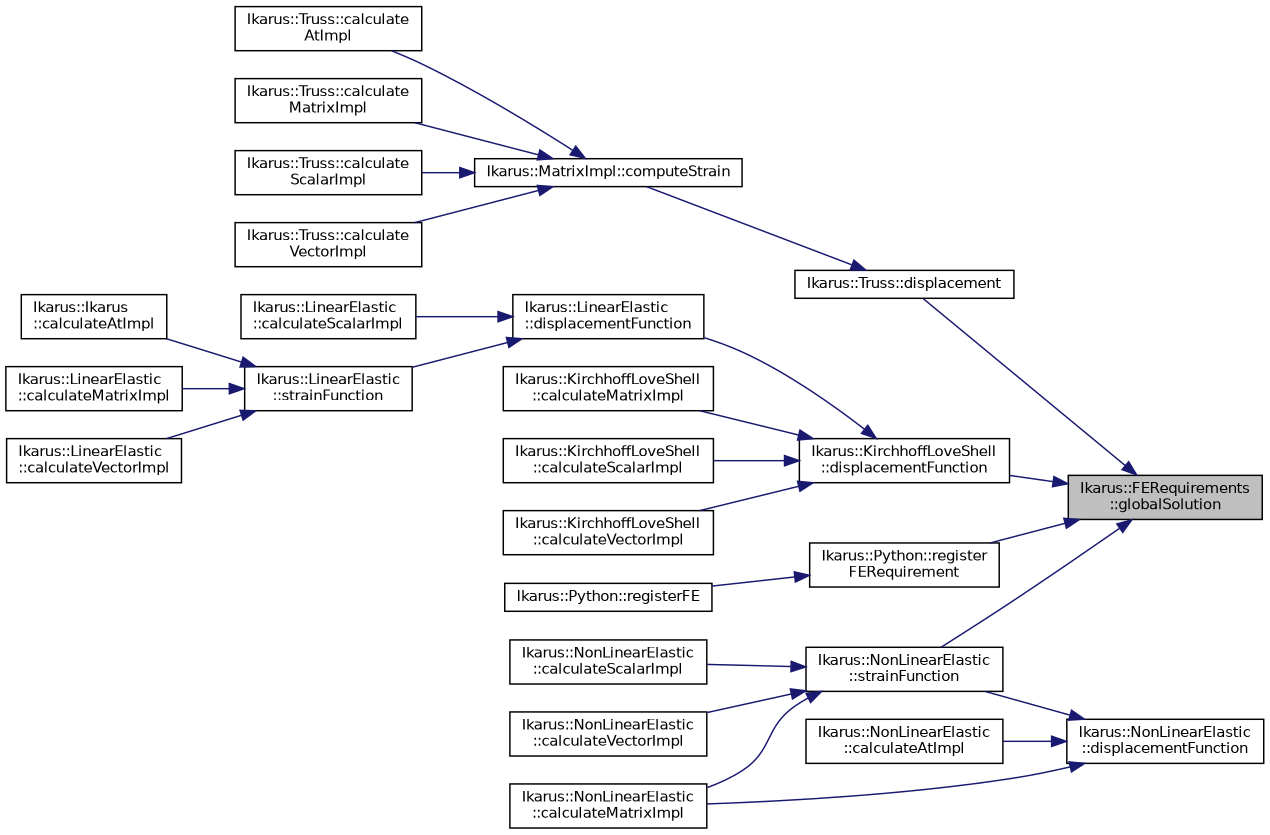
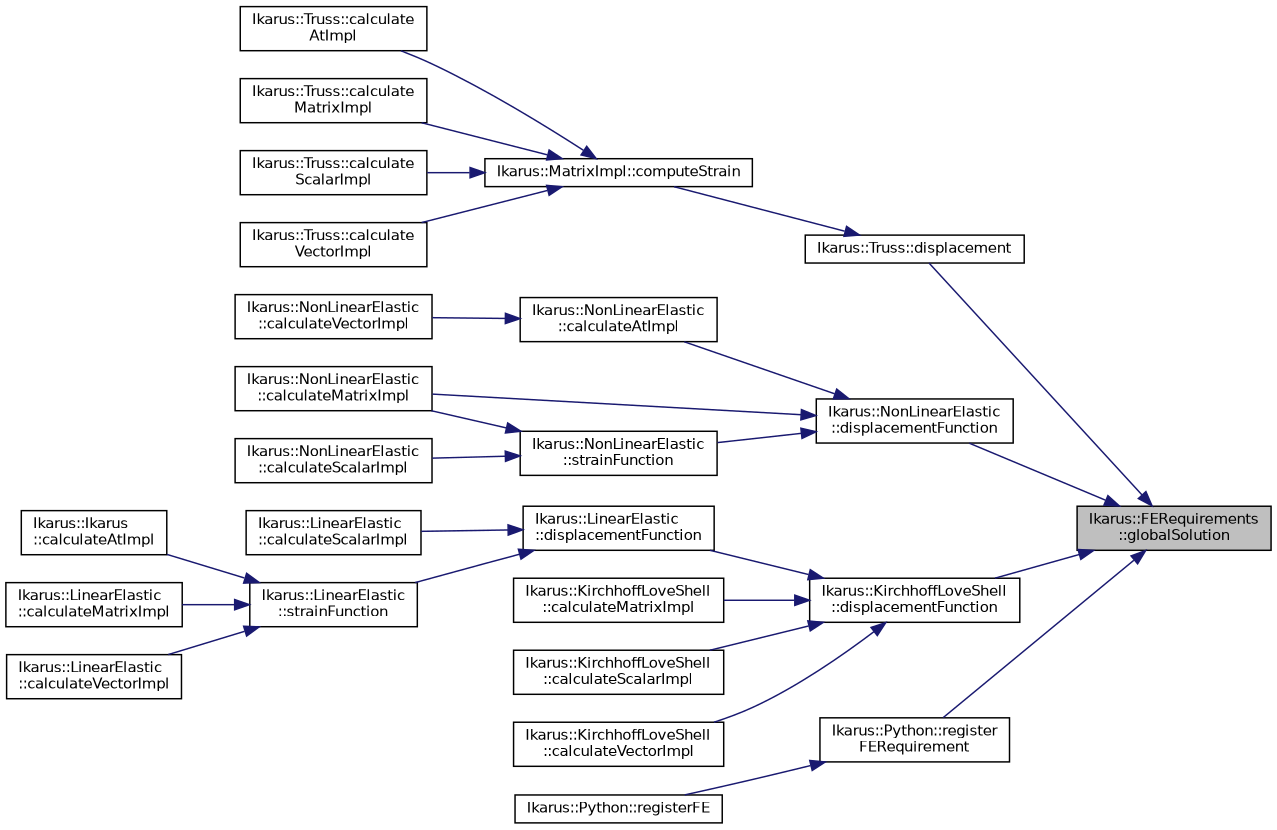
(1031, 589) -> (1037, 472)
(749, 703) -> (469, 318)
